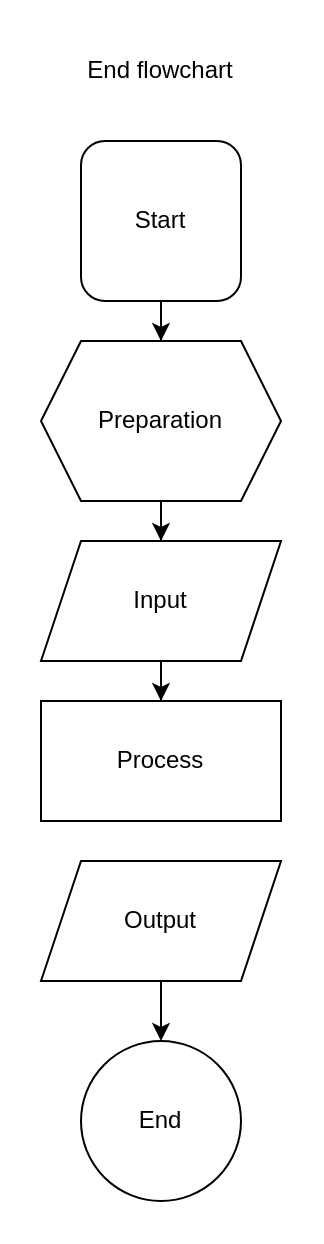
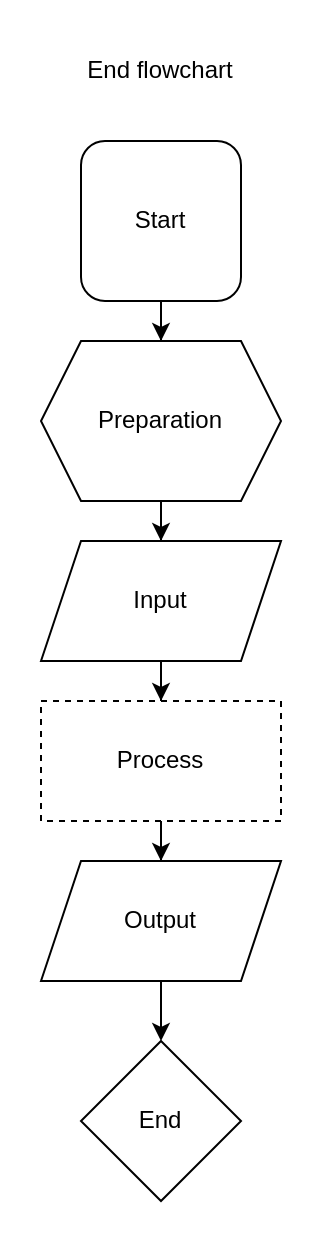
(161, 761) -> (161, 761)
none -> (161, 848)
(161, 1121) -> (161, 1121)
